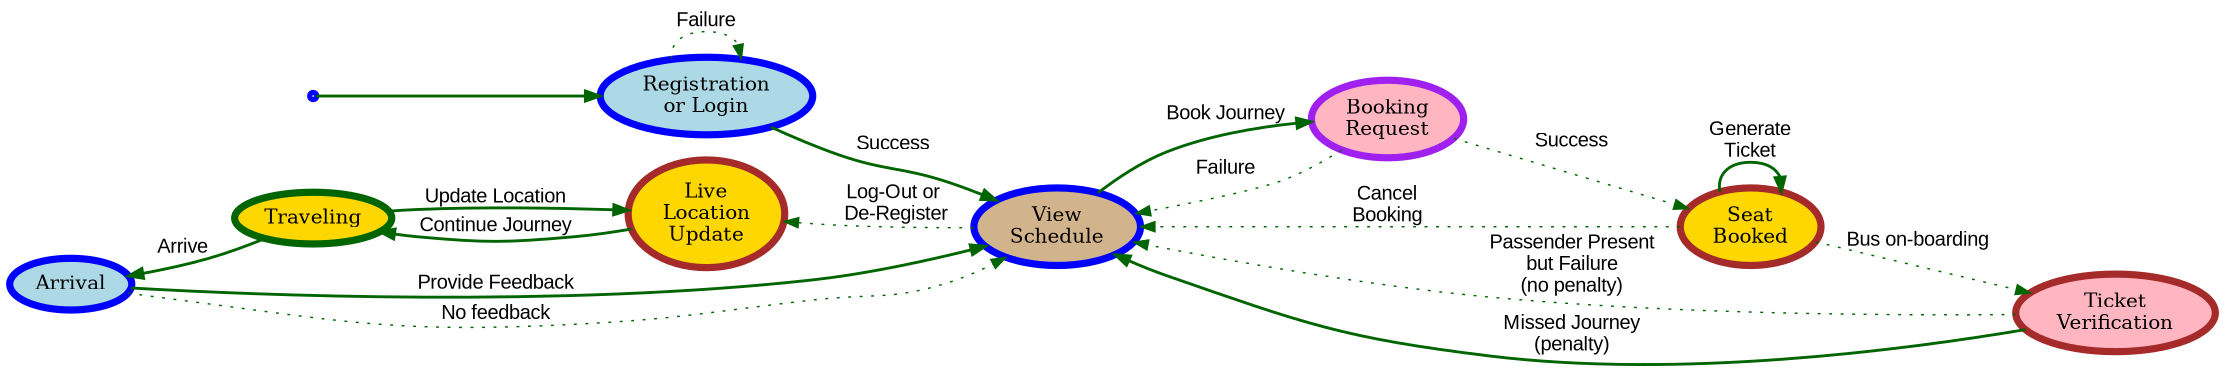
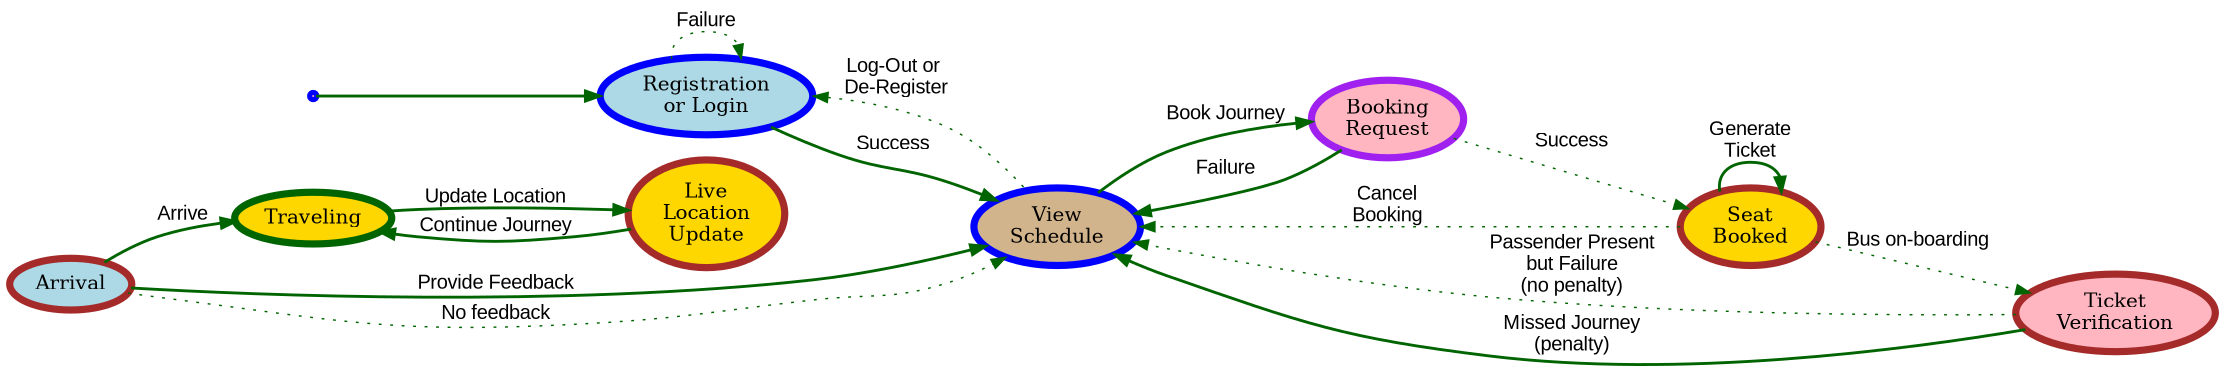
(1249, 190) -> (1249, 190)
(886, 227) -> (937, 123)
(205, 259) -> (160, 236)
(71, 284) -> (71, 284)
